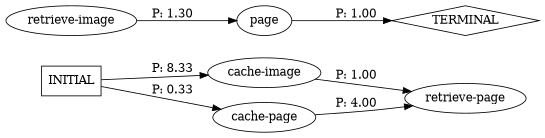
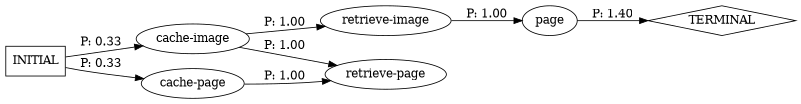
(172, 14) -> (487, 14)
(356, 14) -> (613, 14)
none -> (281, 30)
(172, 69) -> (101, 43)
(356, 104) -> (285, 76)
